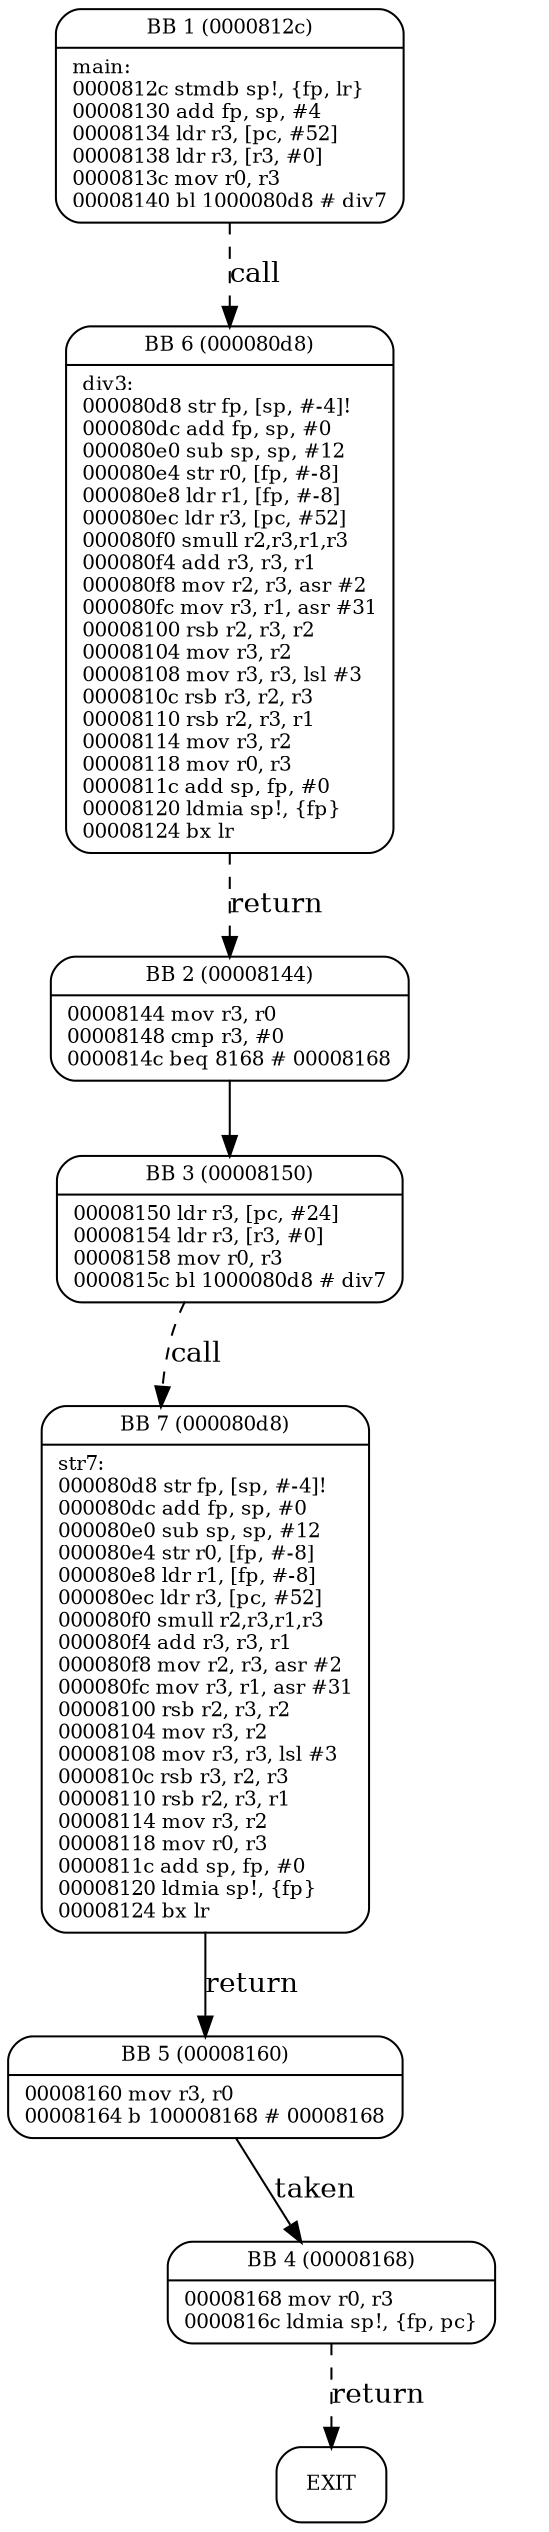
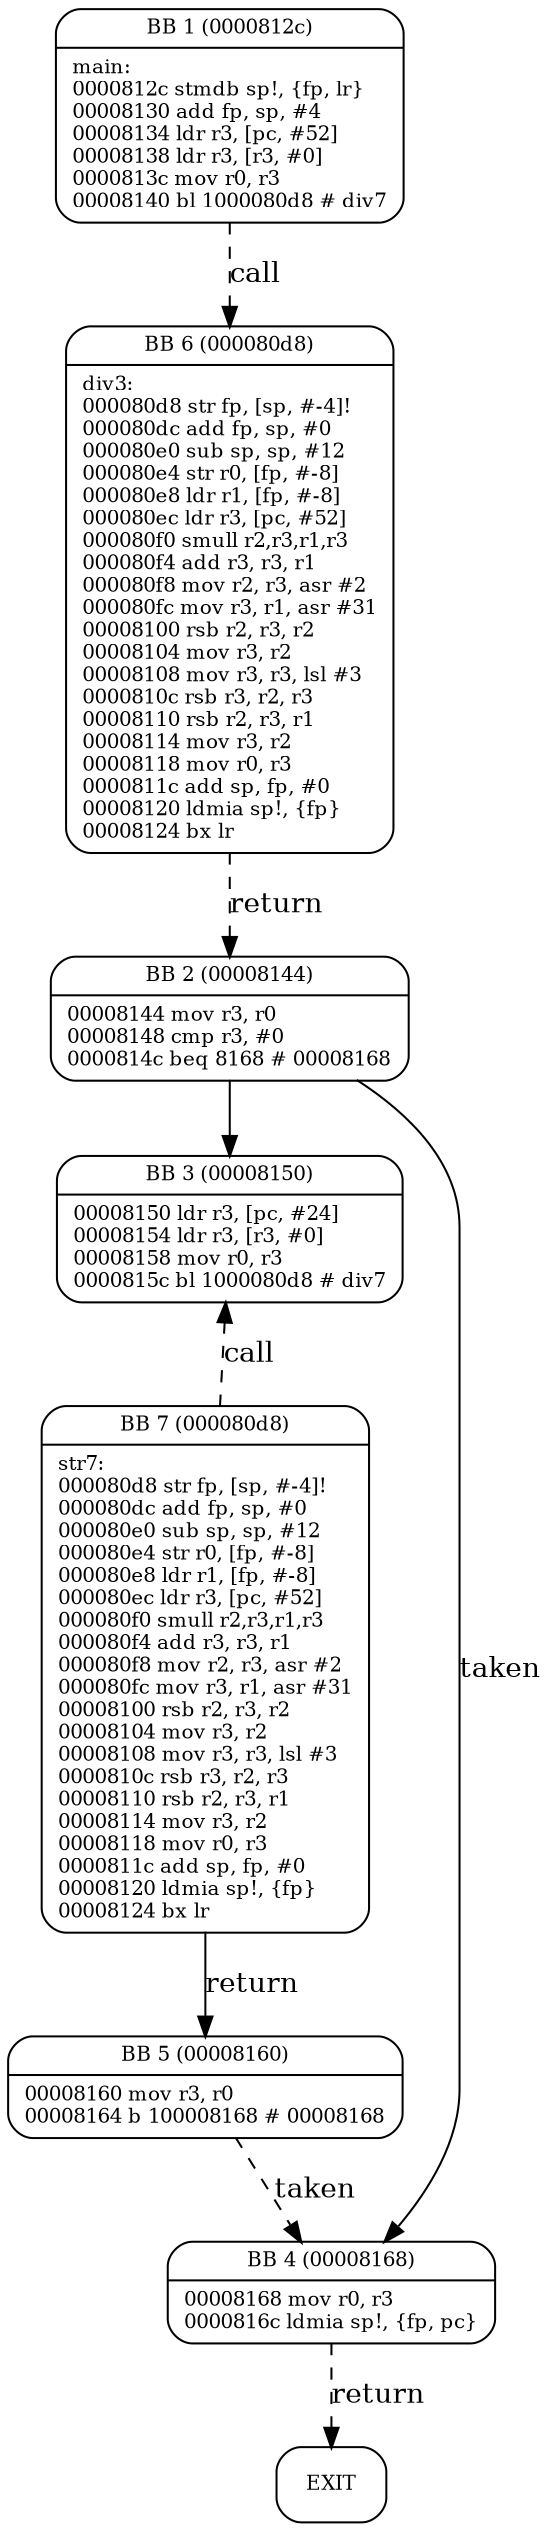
(170, 1343) -> (222, 1365)
none -> (460, 1641)
(263, 2181) -> (263, 2181)
